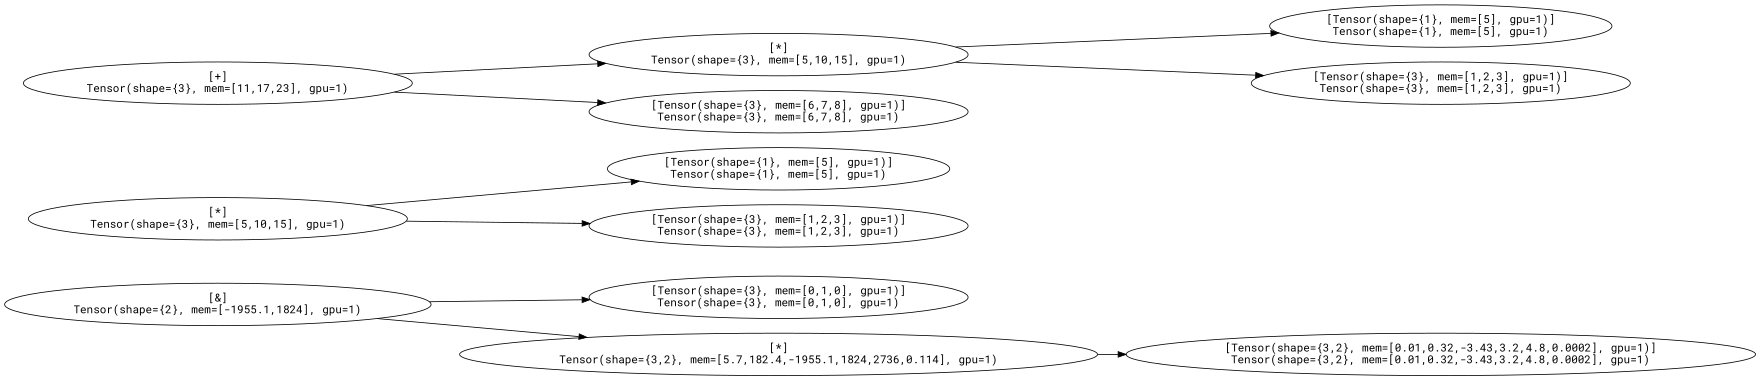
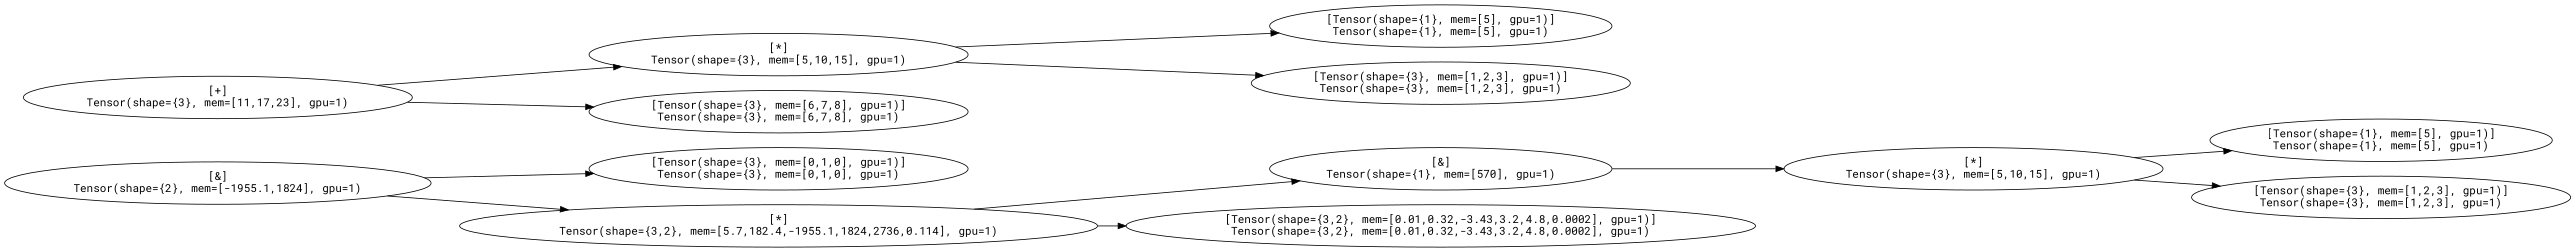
none -> (1441, 169)
